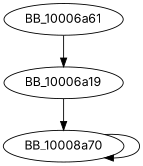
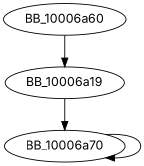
(64, 19) -> (65, 19)
(64, 146) -> (65, 146)
